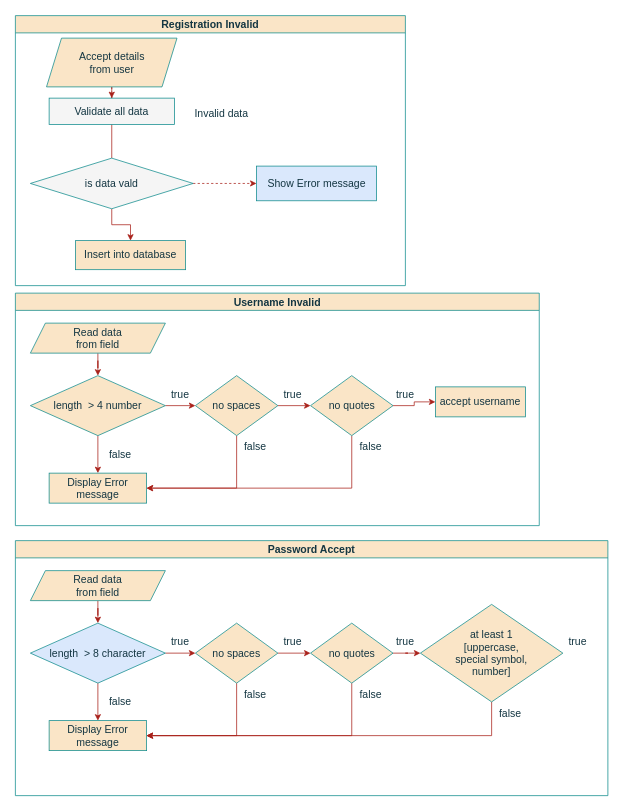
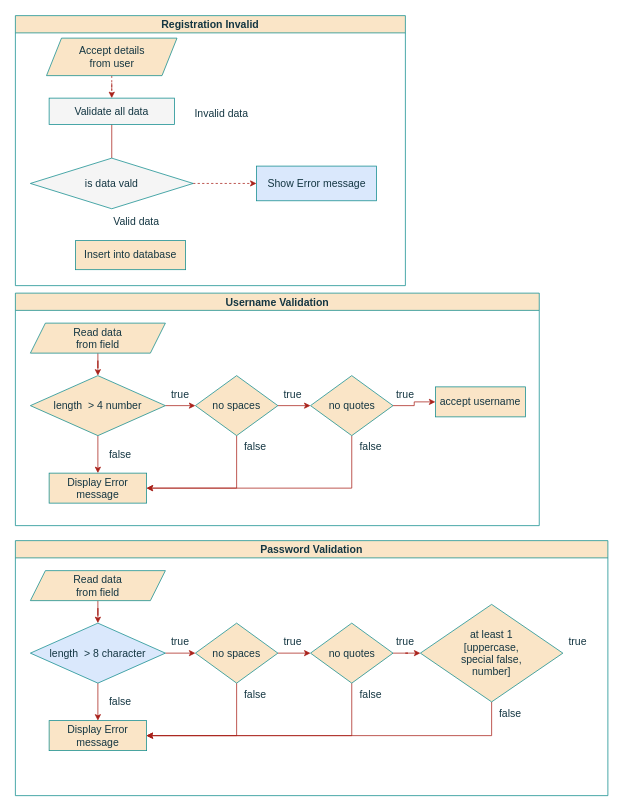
(112, 62) -> (112, 57)
none -> (137, 222)
(119, 224) -> none
(278, 302) -> (278, 302)
(312, 549) -> (312, 549)
(492, 653) -> (492, 653)
